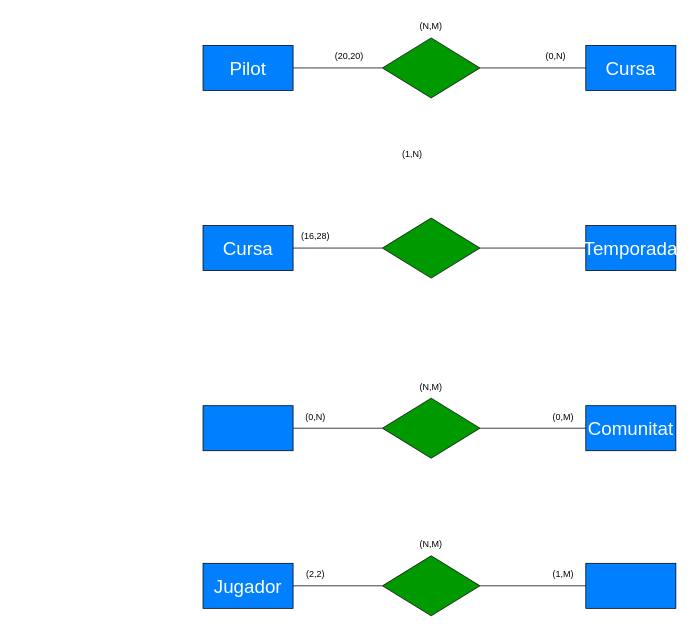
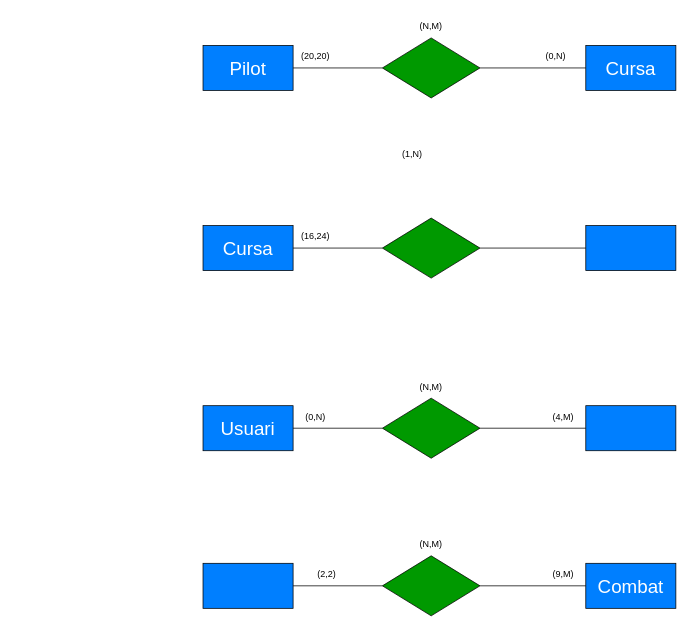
(349, 57) -> (315, 57)
(315, 237) -> (315, 237)
(630, 248) -> none
(563, 417) -> (563, 417)
none -> (248, 428)
(630, 428) -> none
(315, 574) -> (327, 574)
(563, 574) -> (563, 574)
(248, 585) -> none
none -> (630, 585)
